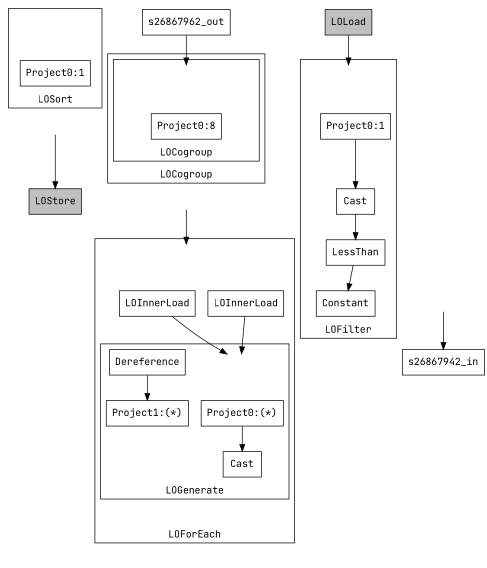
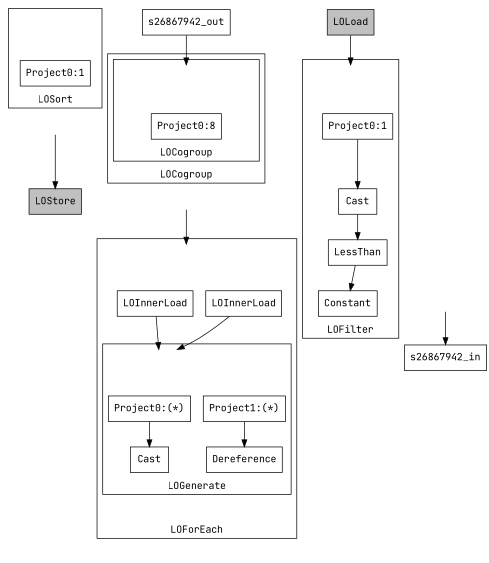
(186, 22) -> (186, 22)
(147, 384) -> (244, 431)
